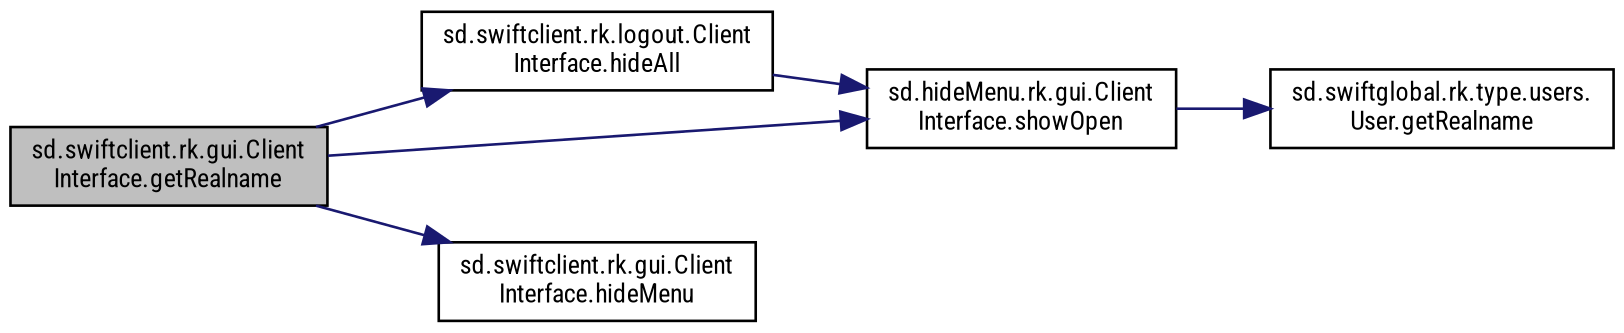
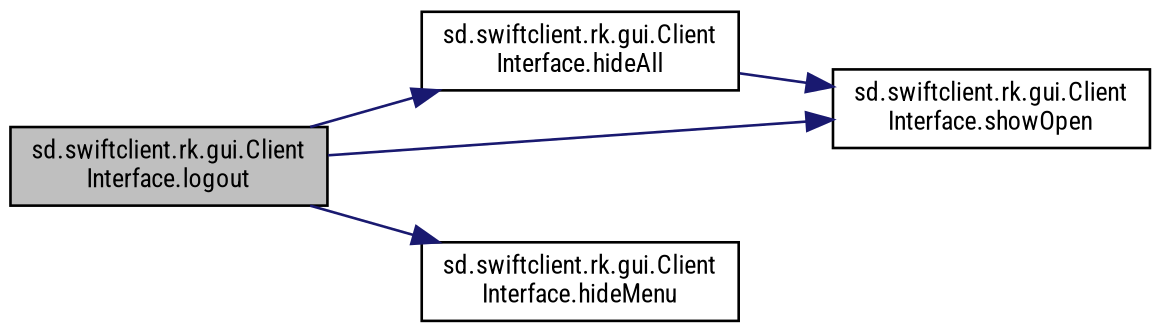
(597, 51) -> (580, 51)
(1022, 109) -> (991, 109)
(1442, 109) -> none
(169, 166) -> (169, 166)
